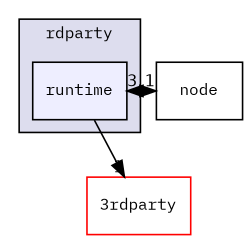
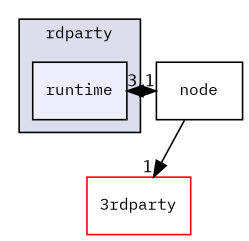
(106, 143) -> (173, 141)
